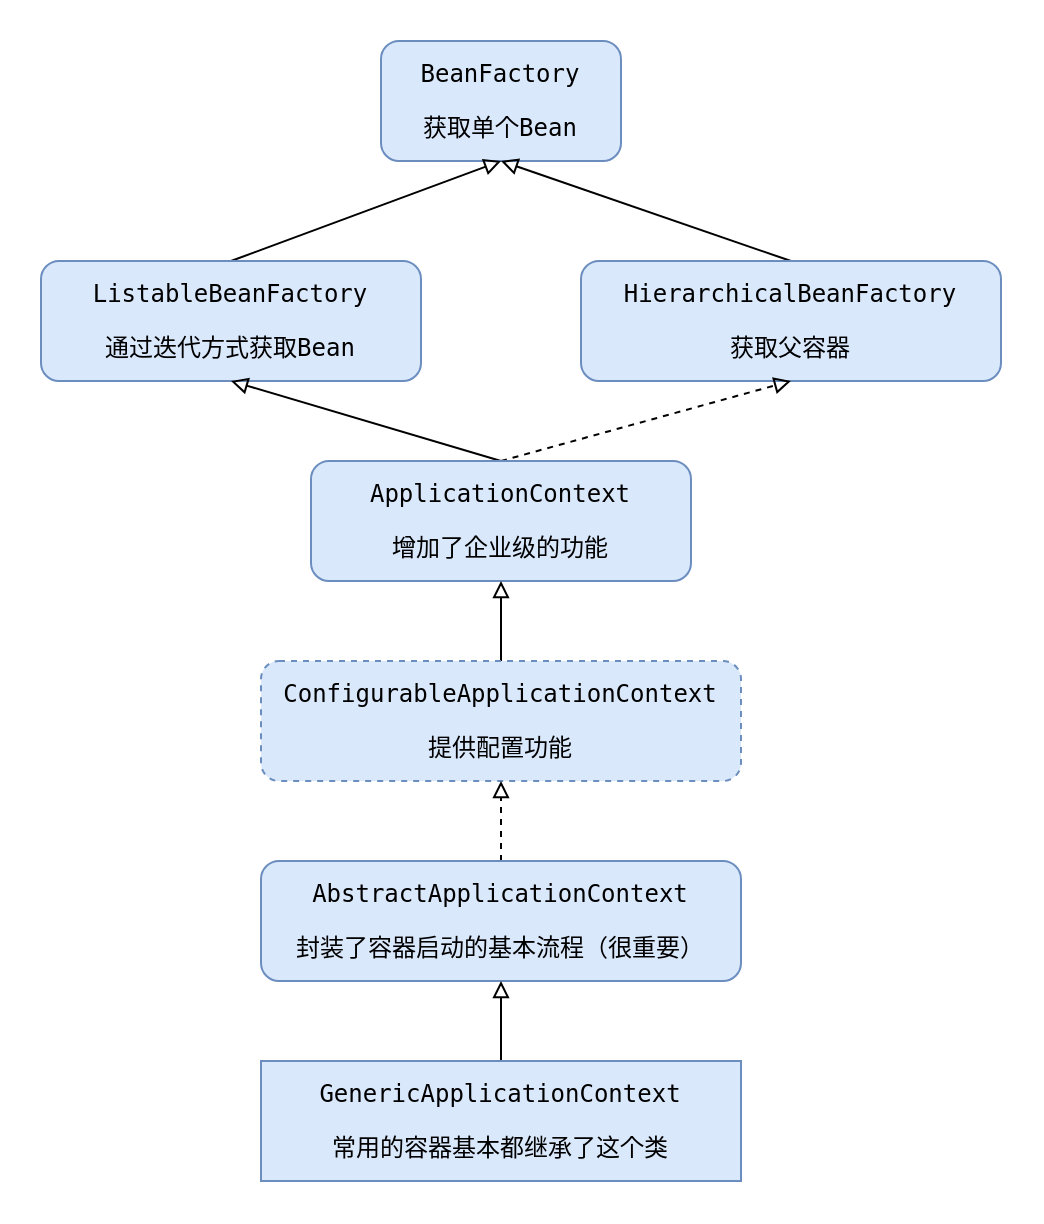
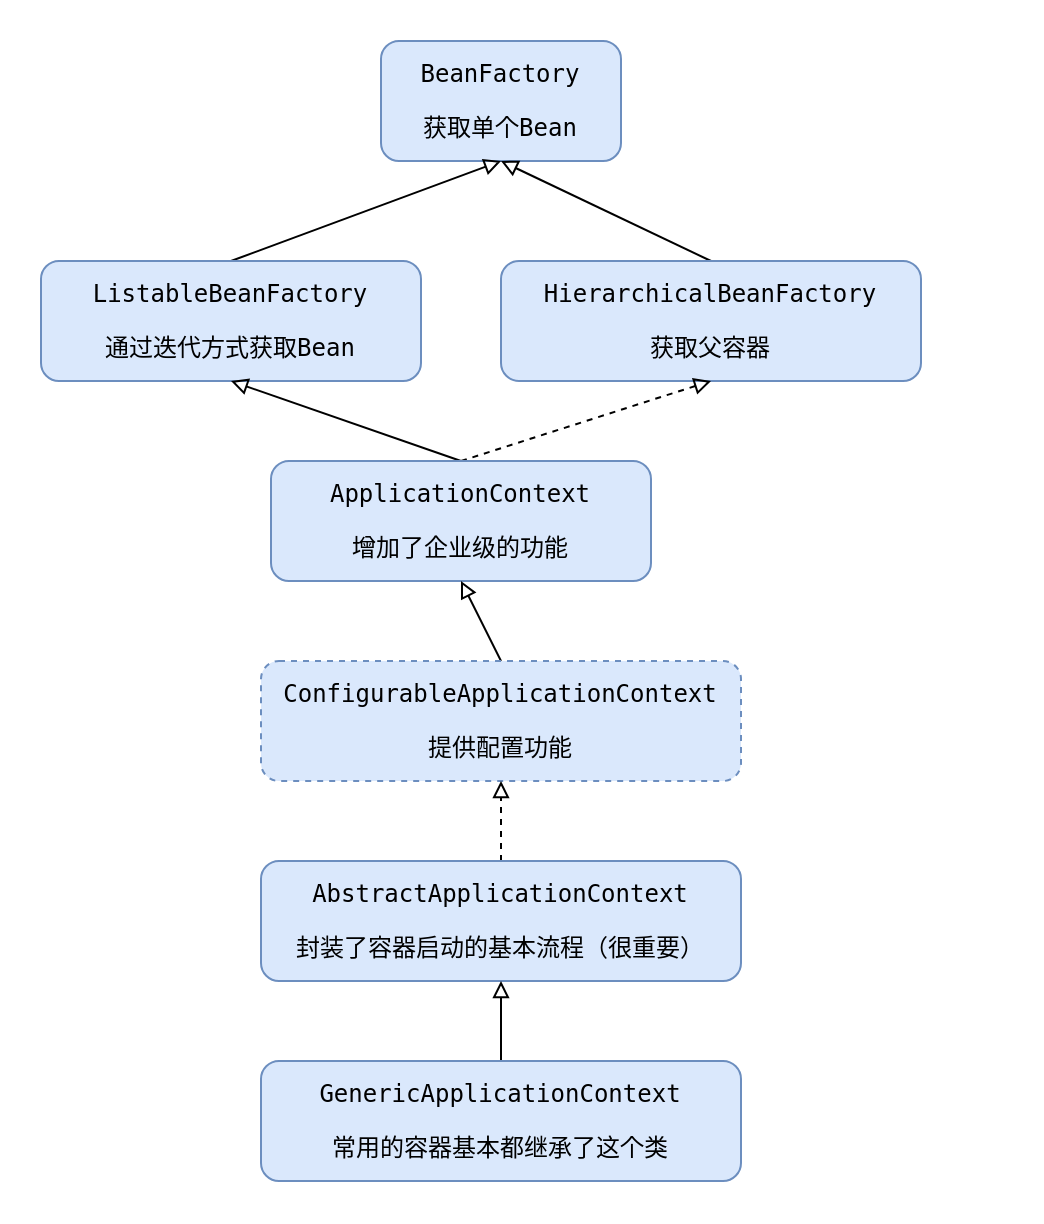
(791, 321) -> (711, 321)
(501, 521) -> (461, 521)
(501, 1121) -> (501, 1121)
